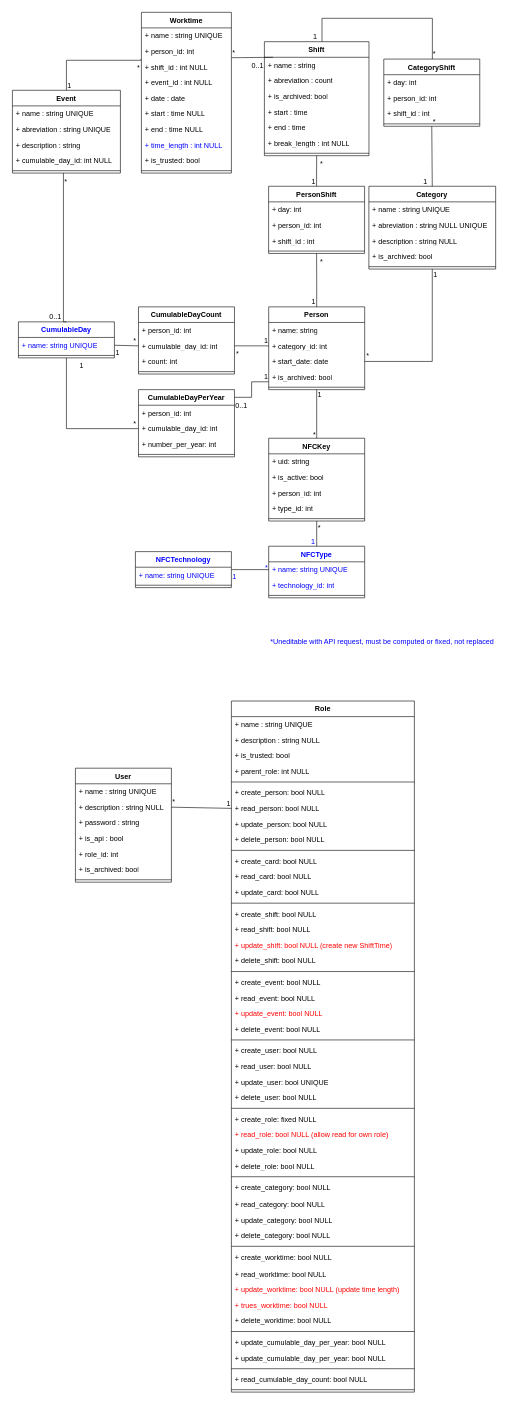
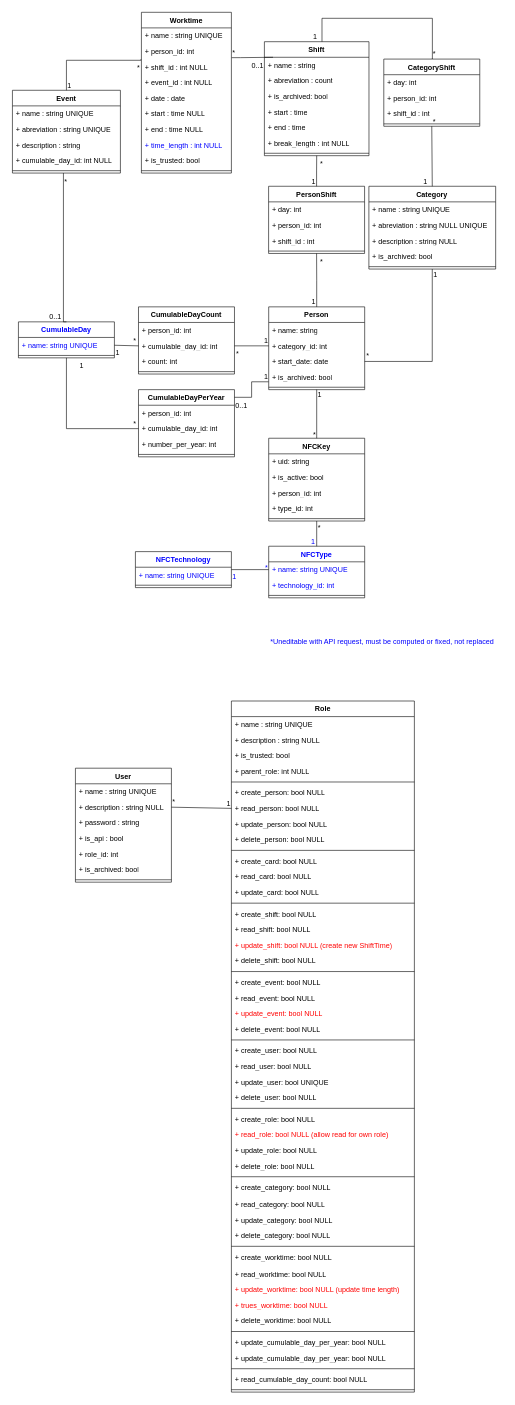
(281, 1120) -> (279, 1120)
